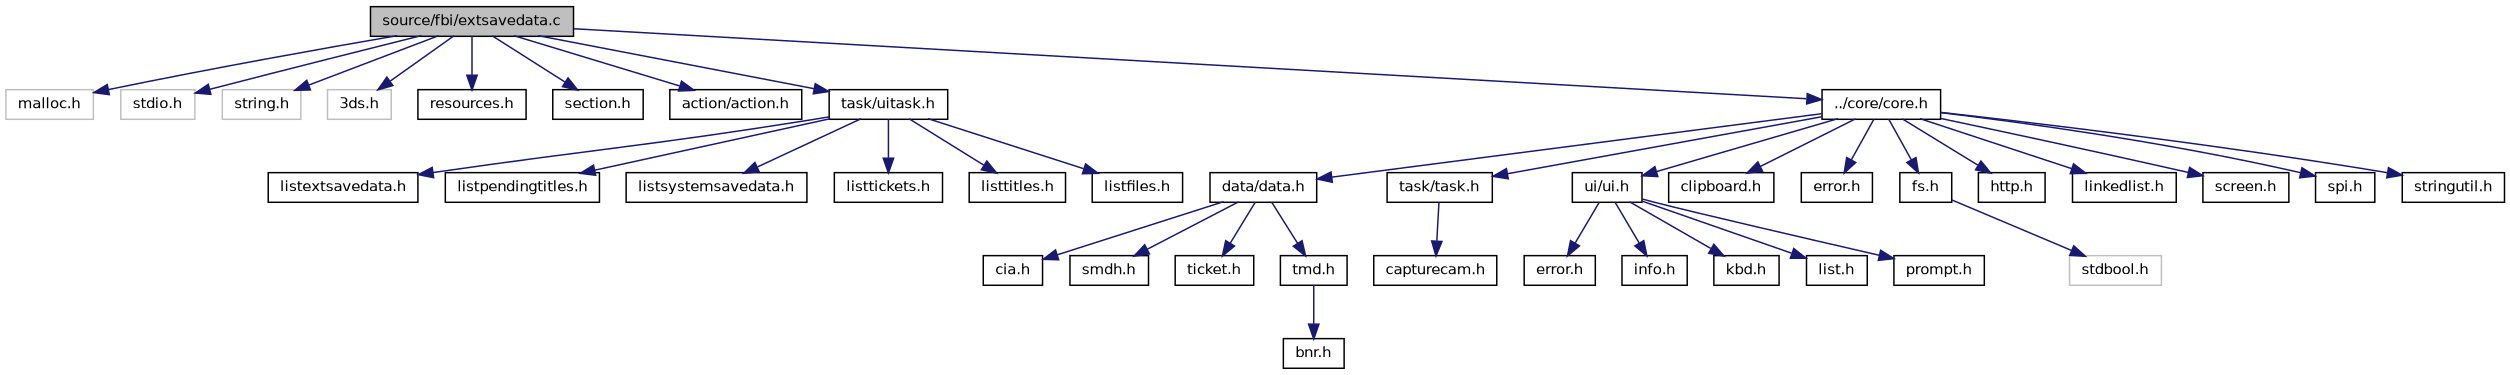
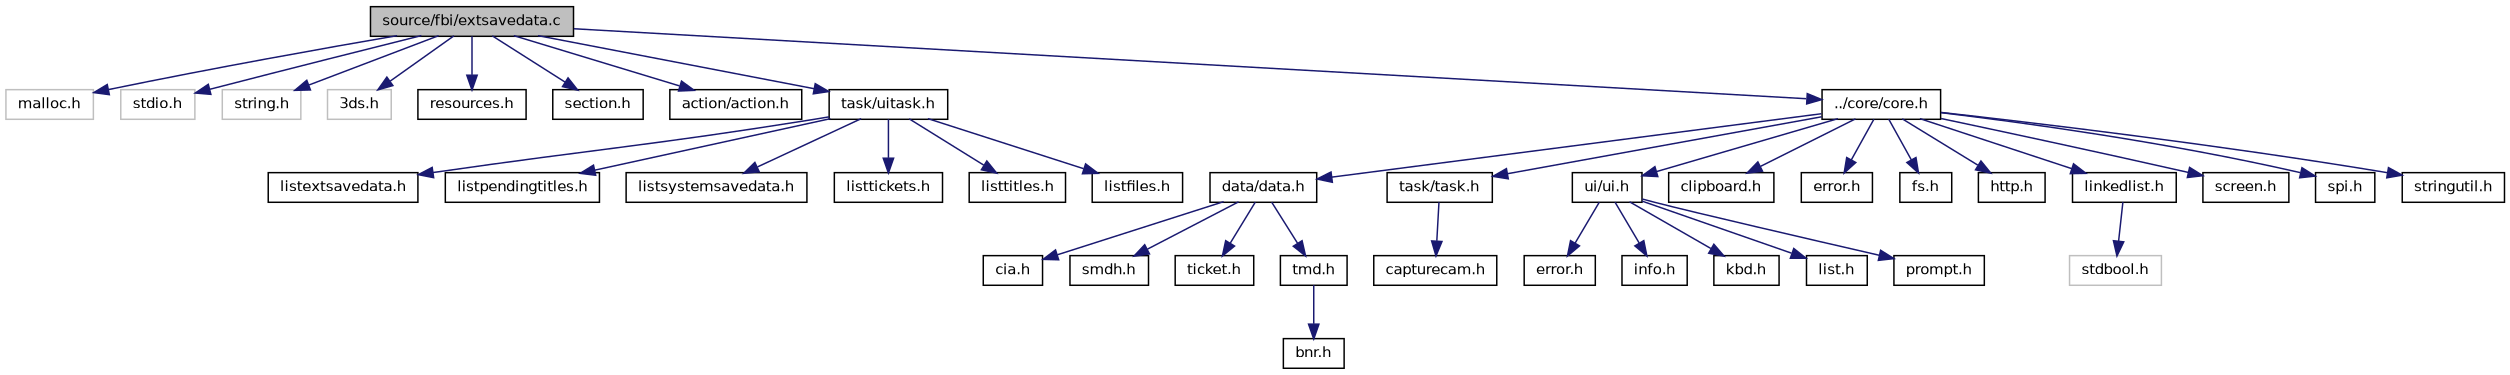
(2012, 225) -> (2121, 222)
